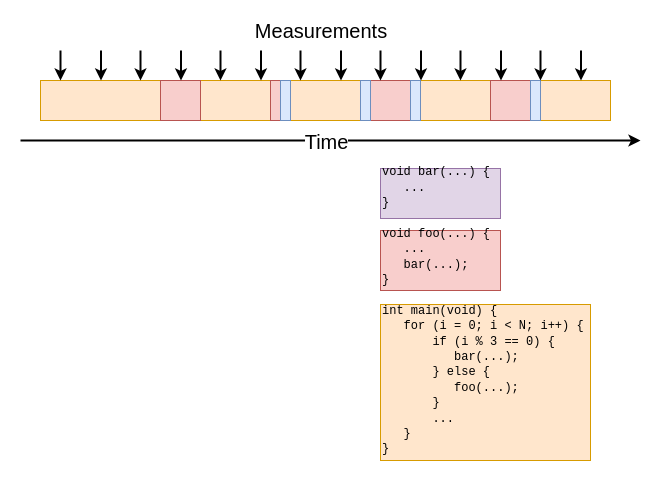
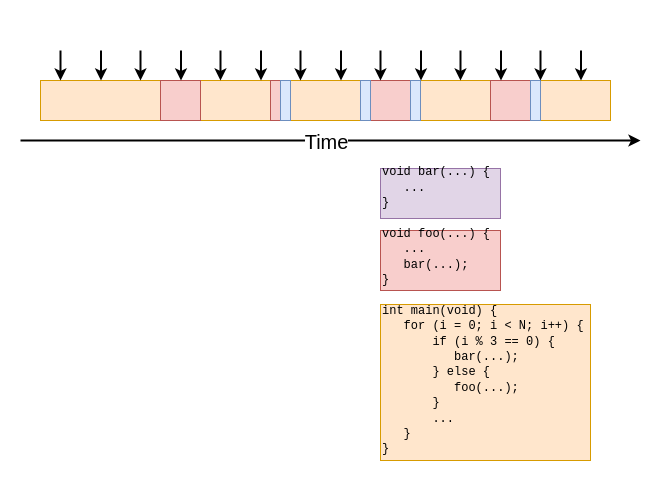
(321, 31) -> none
